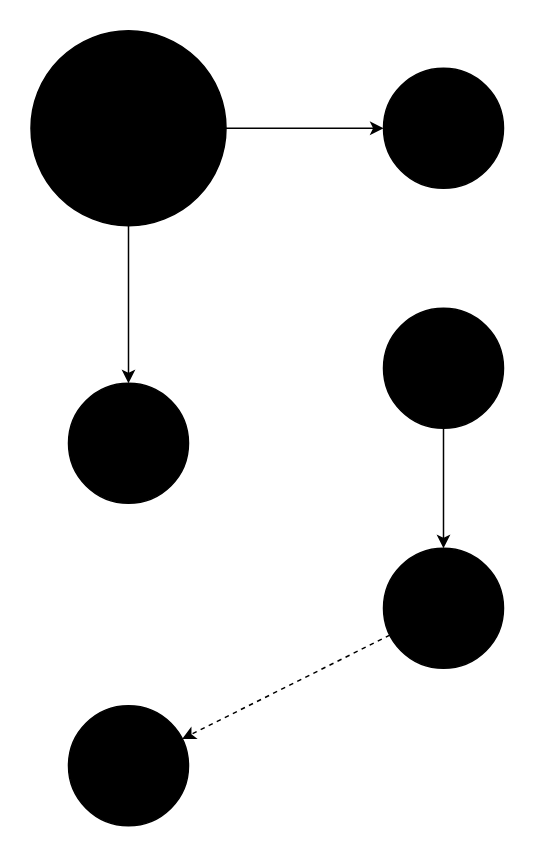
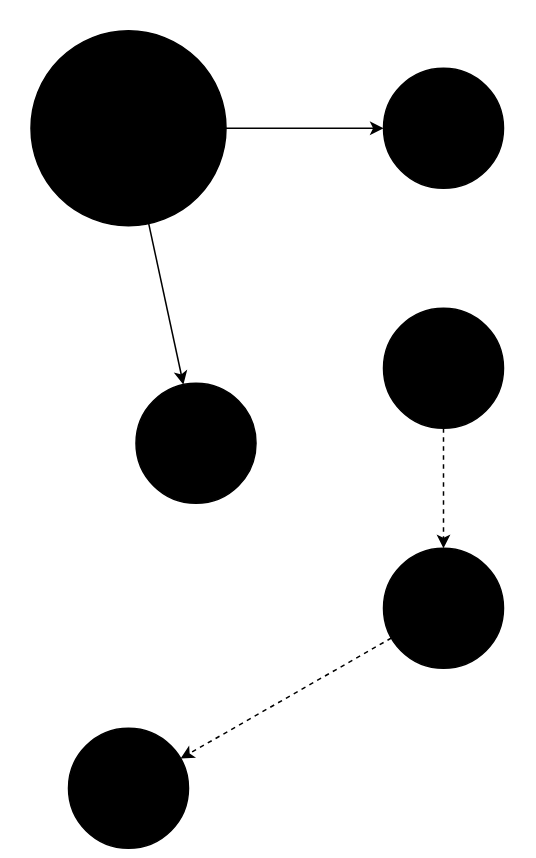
(128, 443) -> (196, 443)
(443, 483) -> (443, 483)
(128, 766) -> (128, 788)
